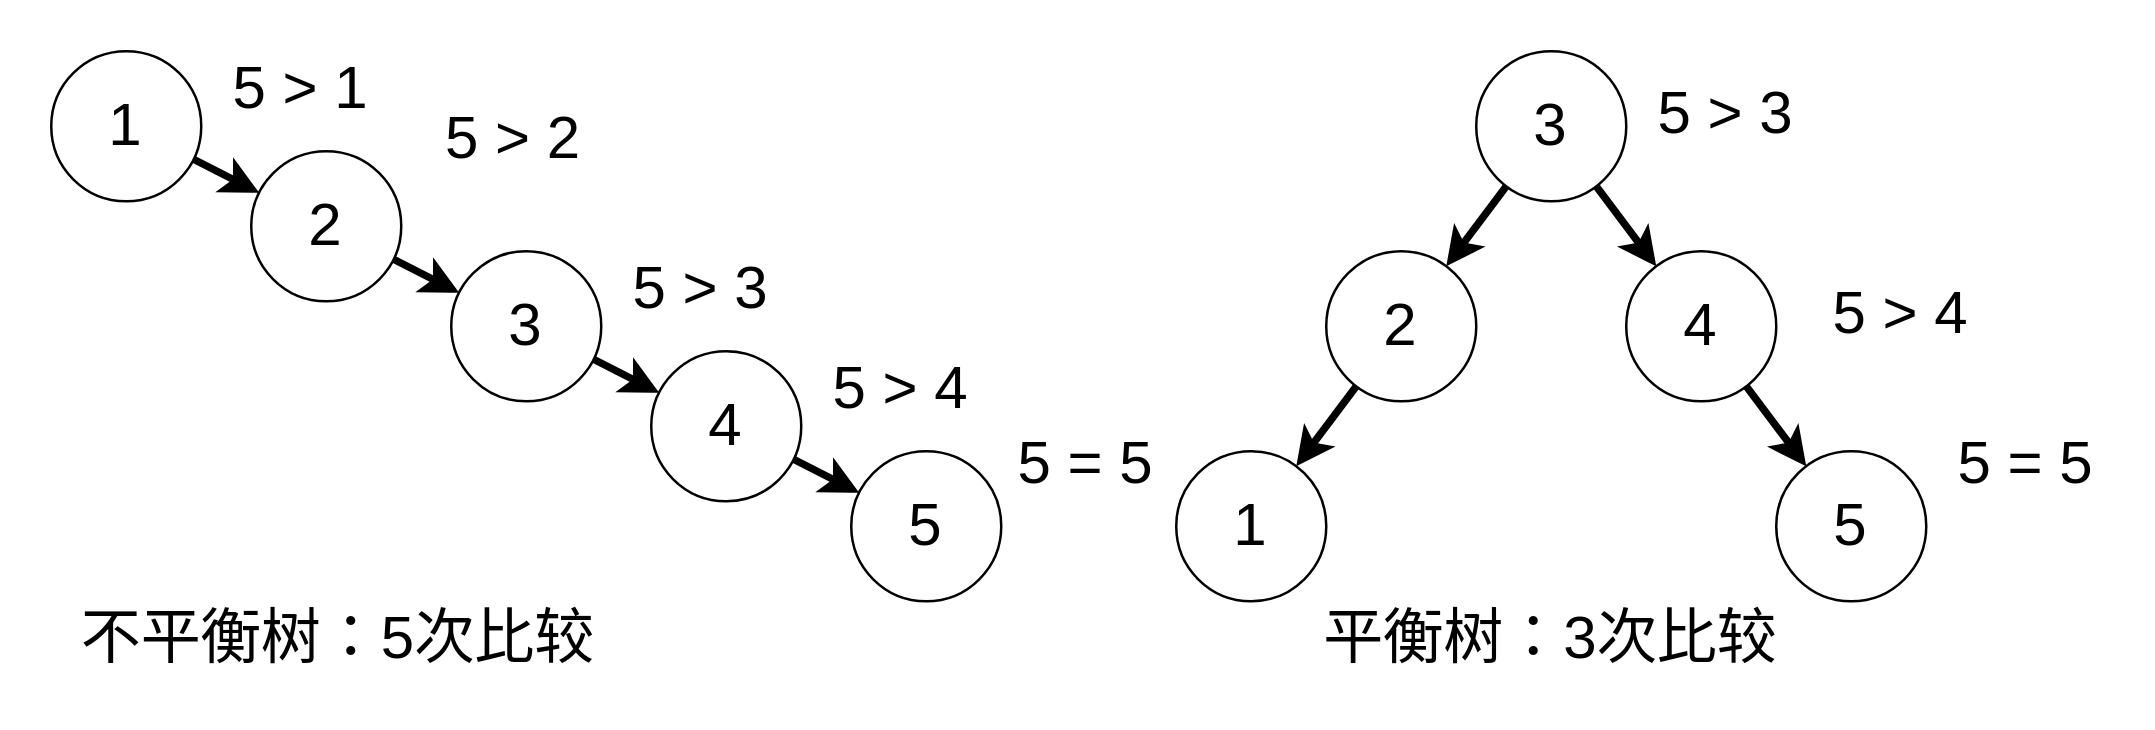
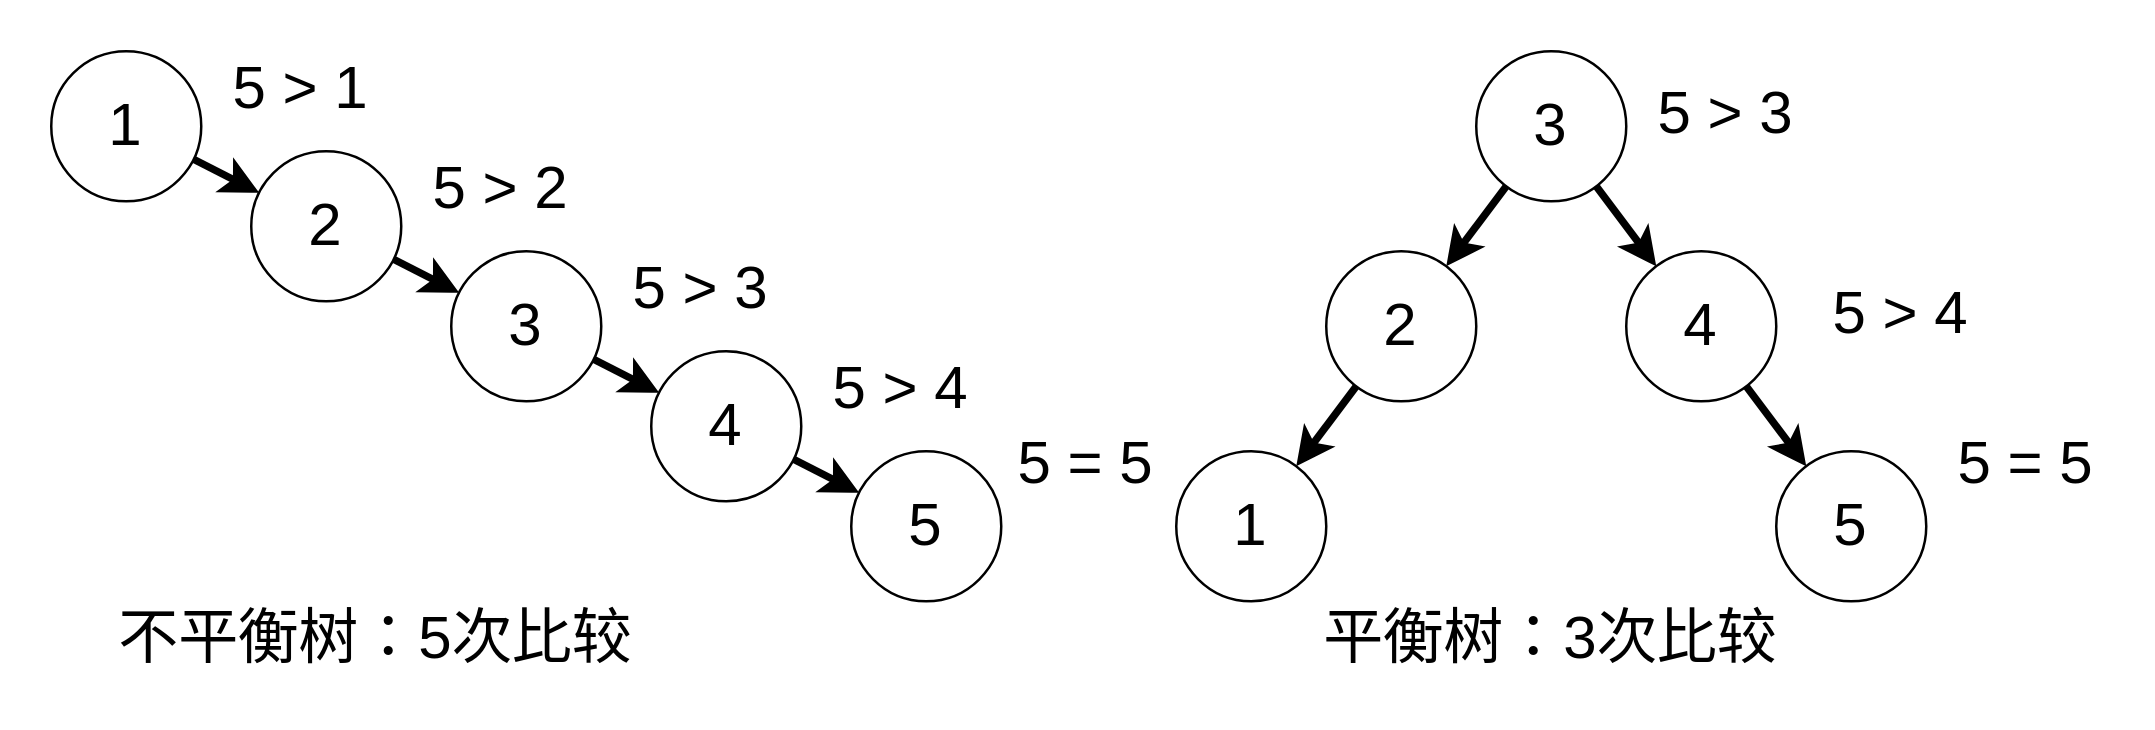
(514, 139) -> (501, 189)
(339, 639) -> (376, 639)
